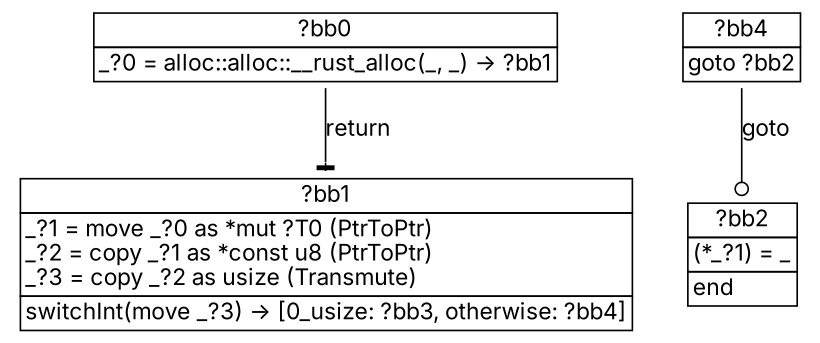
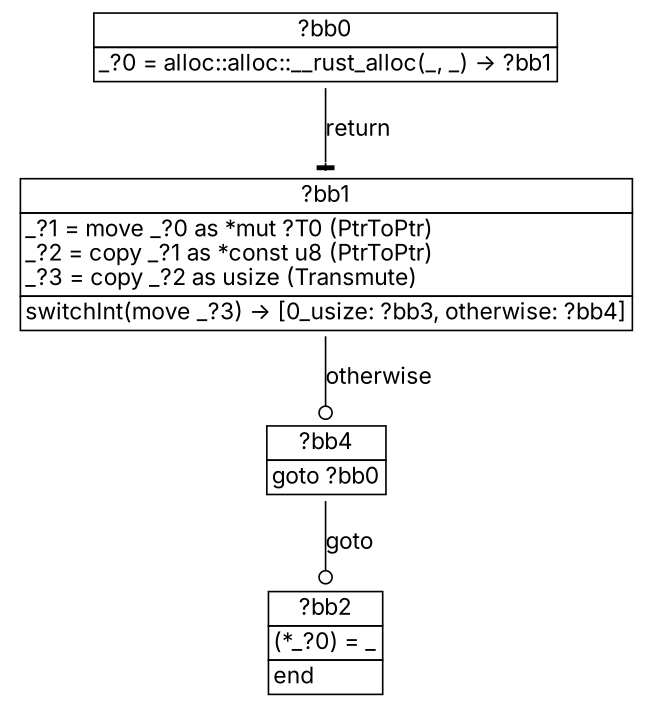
(742, 64) -> (326, 477)
(743, 254) -> (326, 642)
none -> (326, 371)
